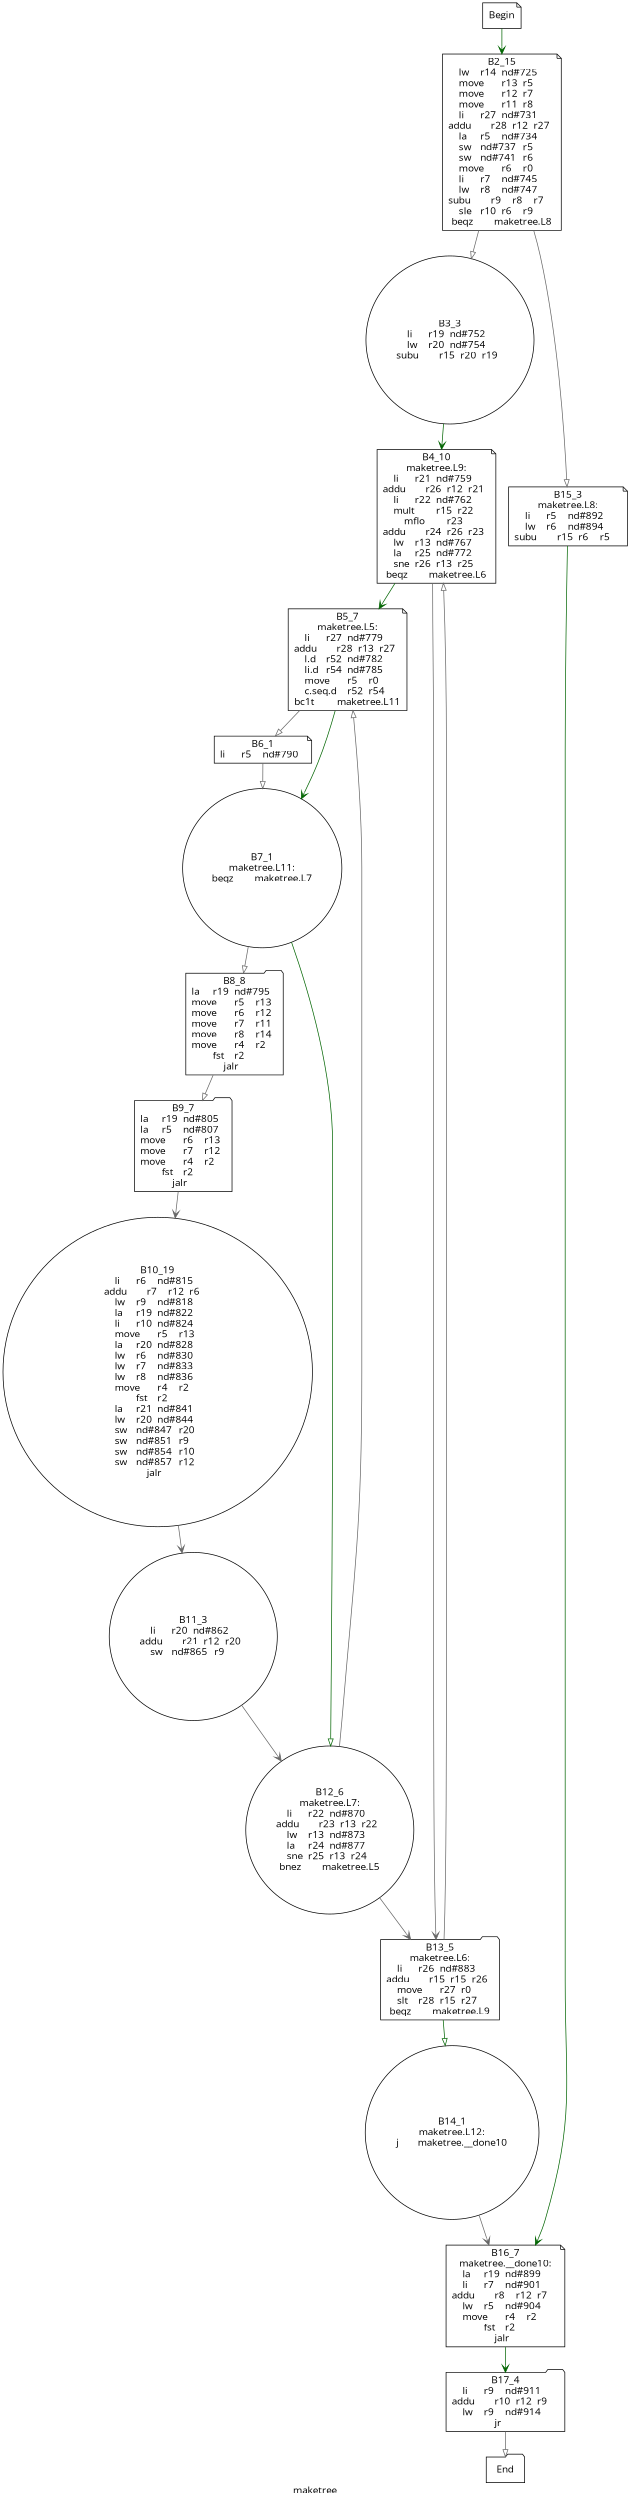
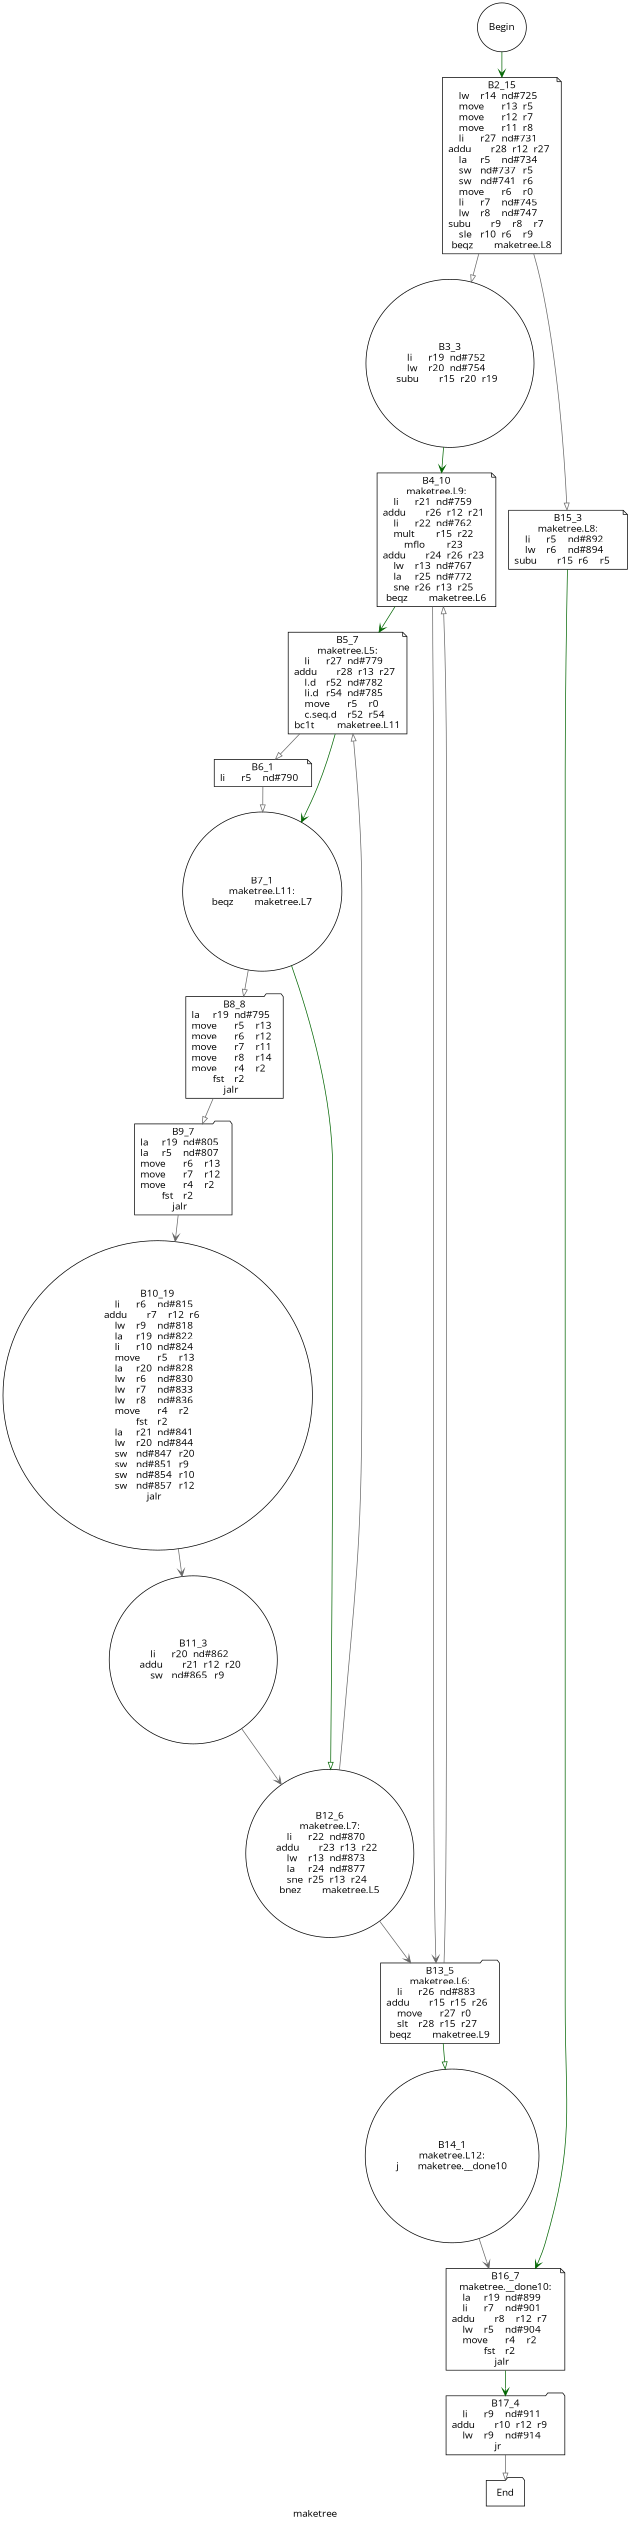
(502, 16) -> (502, 27)
